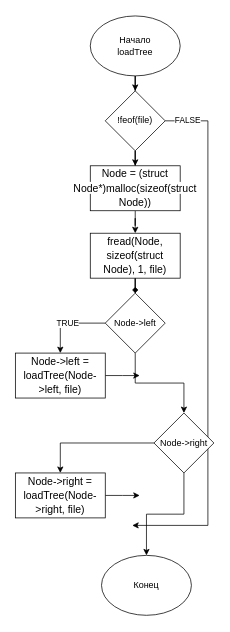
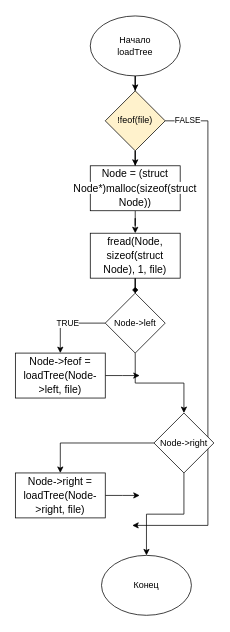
(135, 120) -> (135, 120)
(60, 375) -> (60, 375)
